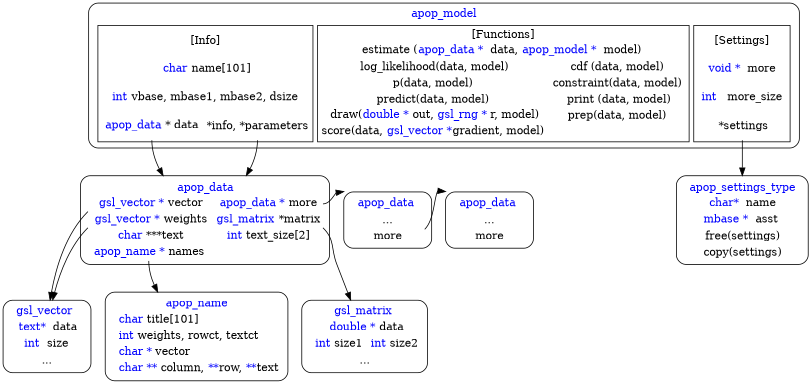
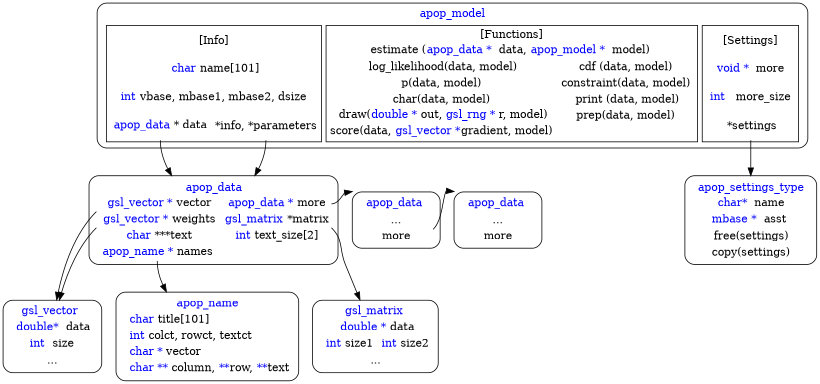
(435, 99) -> (443, 99)
(34, 327) -> (39, 327)
(197, 336) -> (198, 336)
